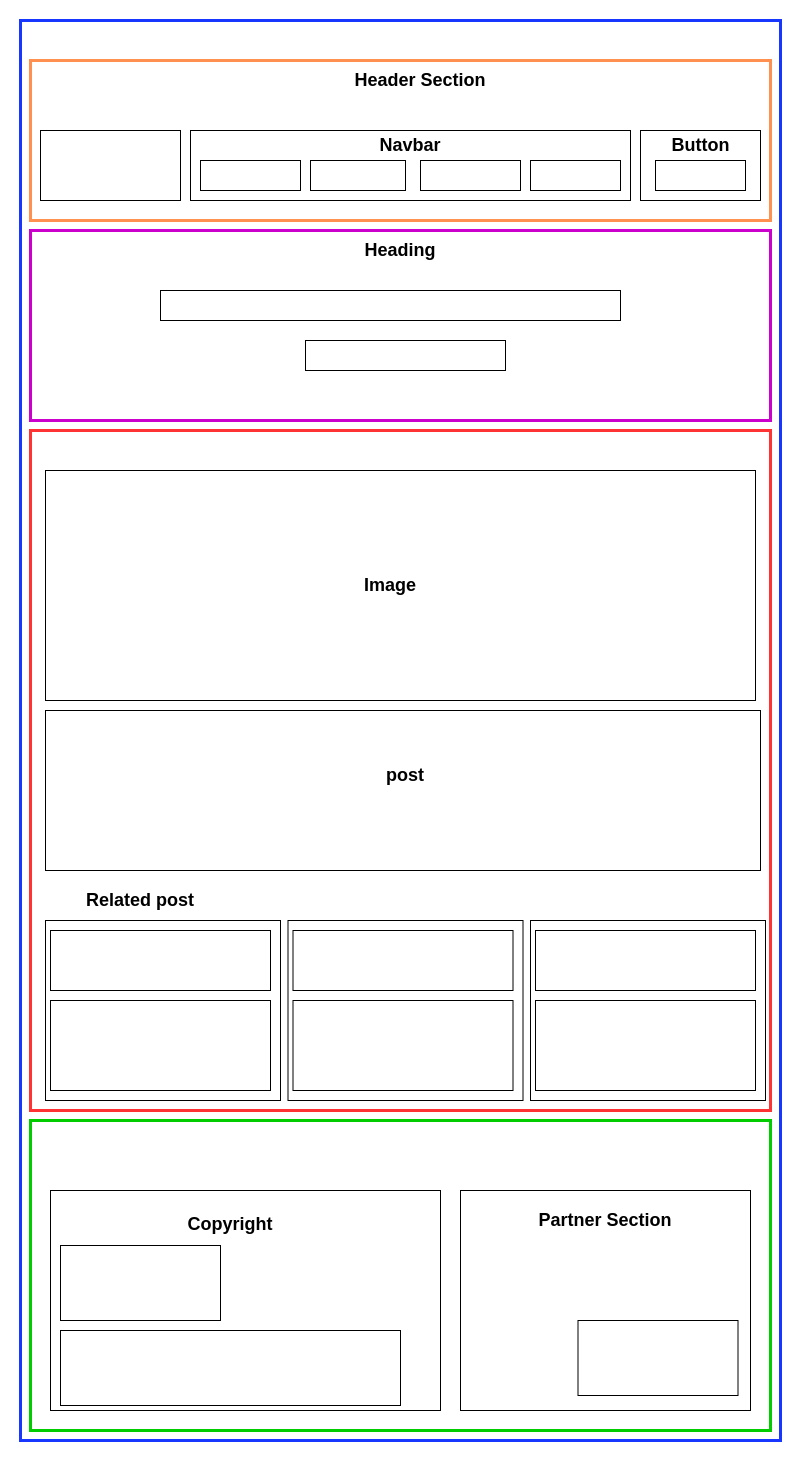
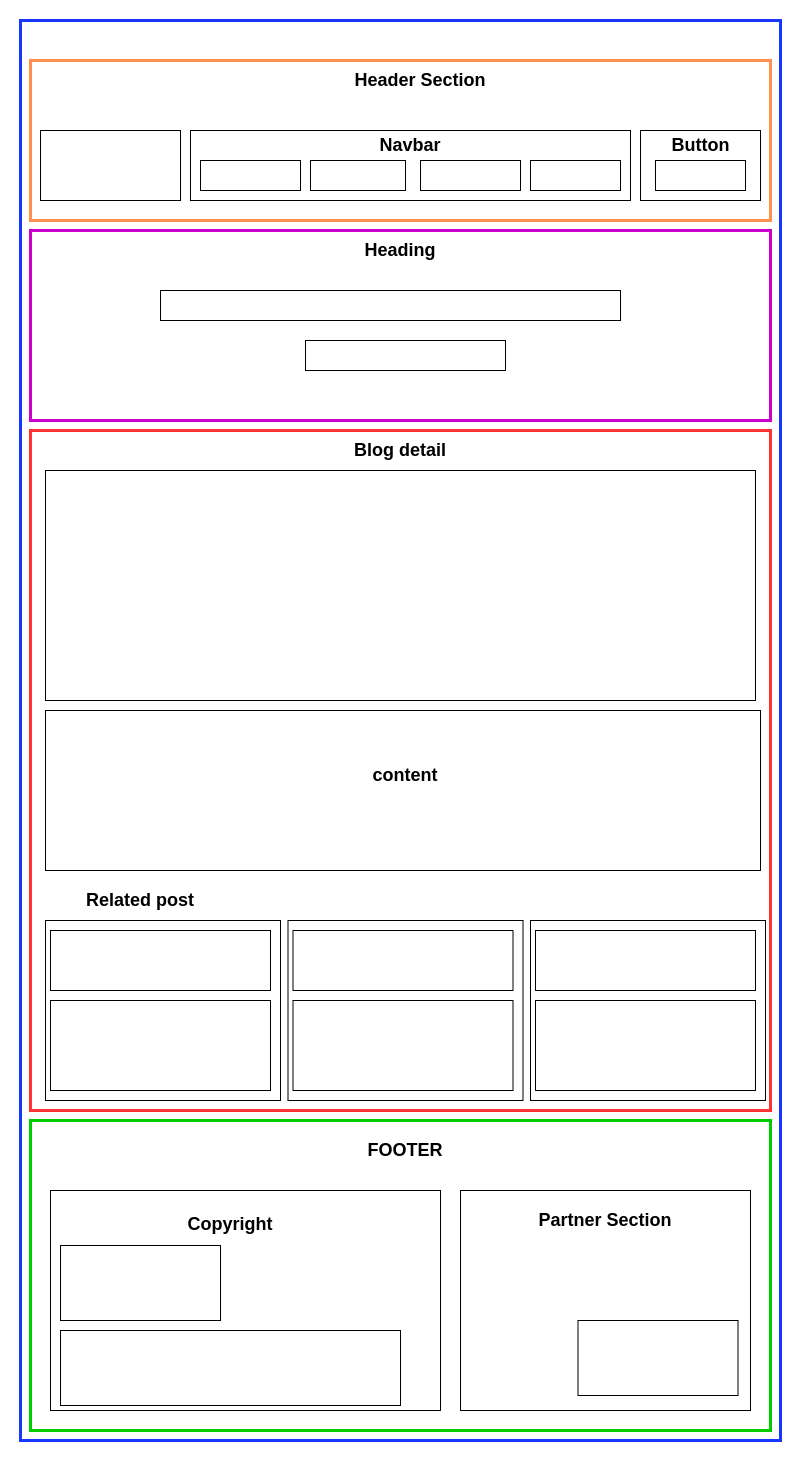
none -> (401, 451)
(391, 586) -> none
(406, 776) -> (406, 776)
none -> (406, 1151)
